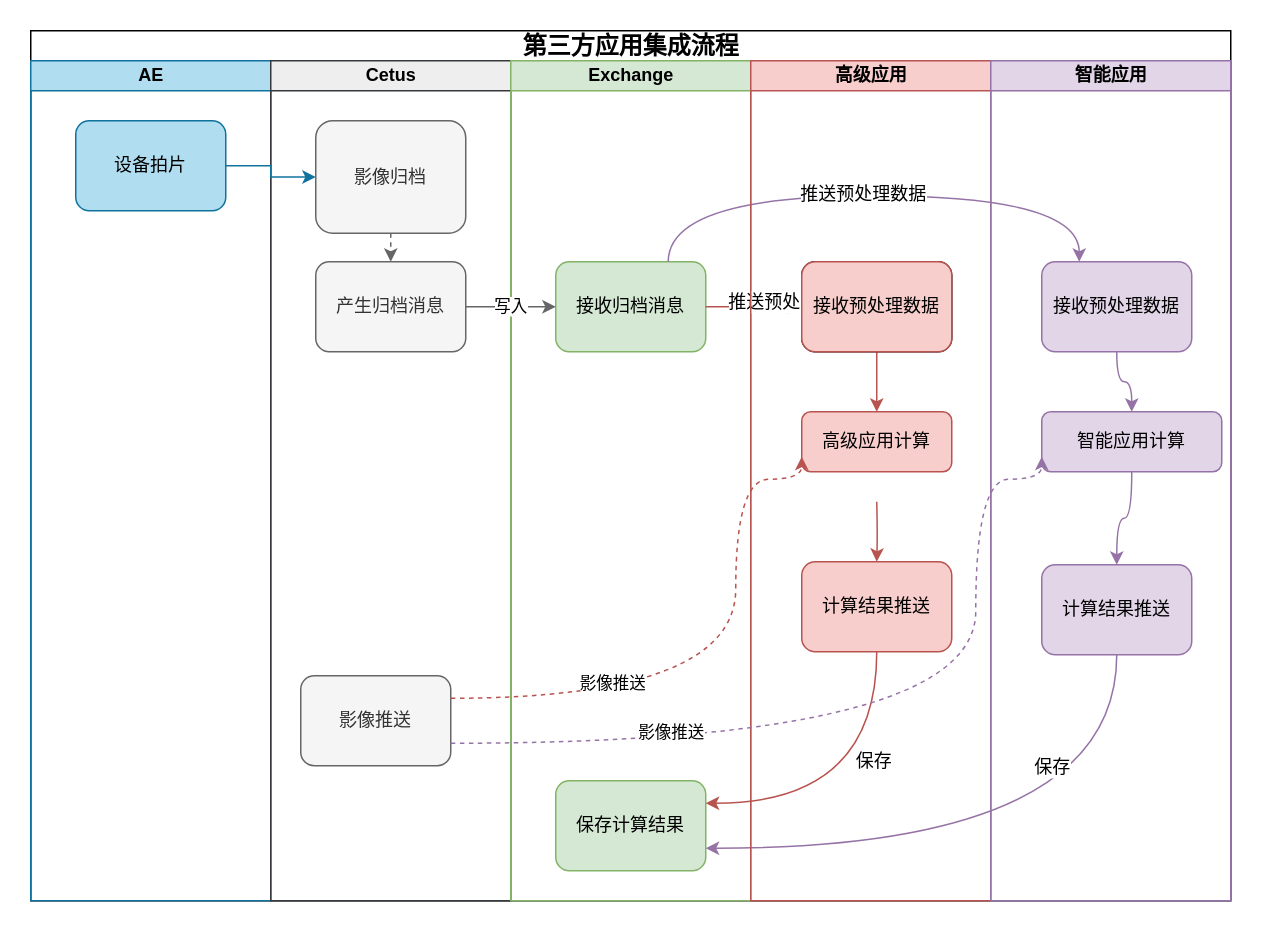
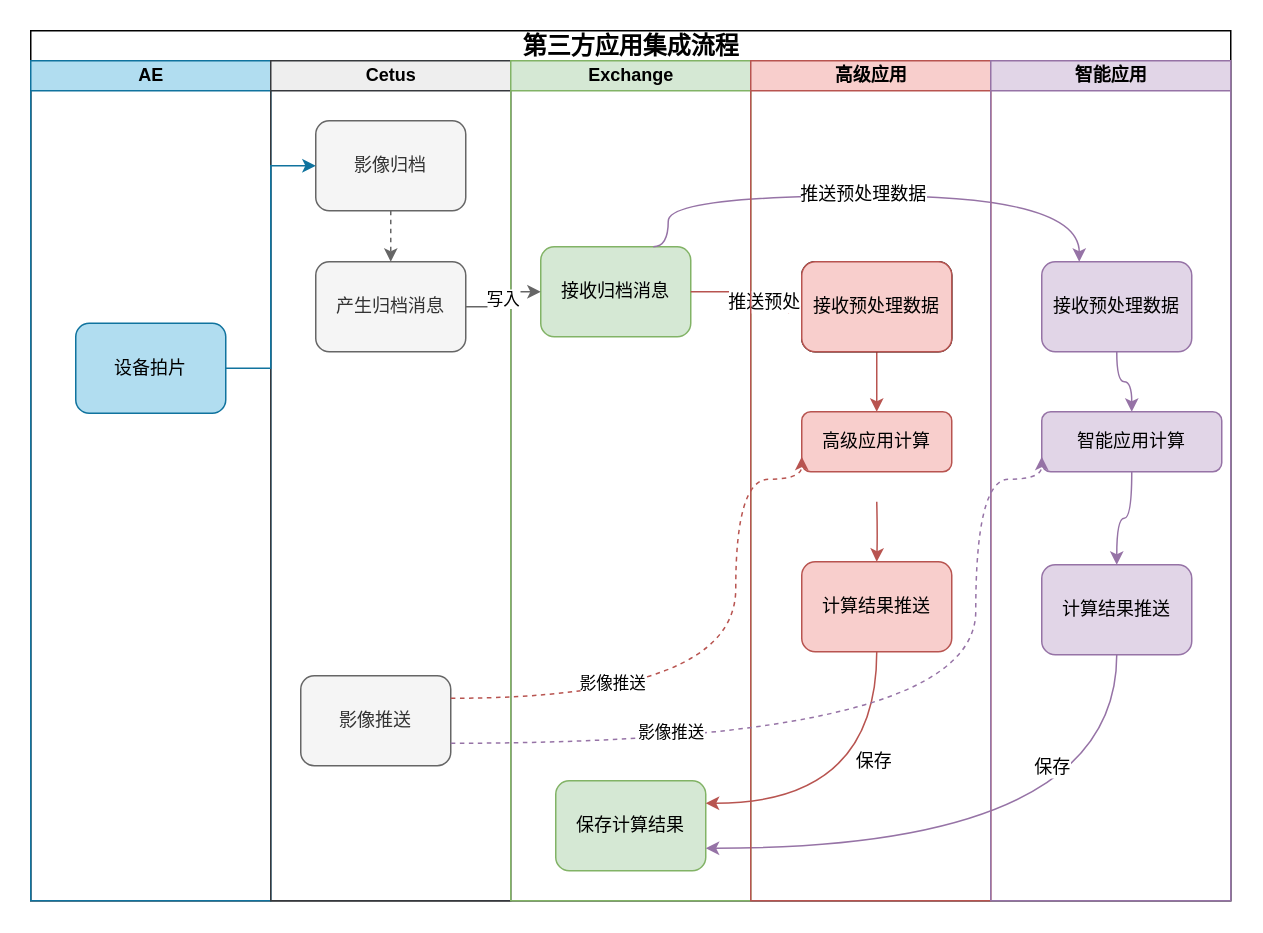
(151, 166) -> (151, 368)
(391, 177) -> (391, 166)
(631, 307) -> (616, 292)
